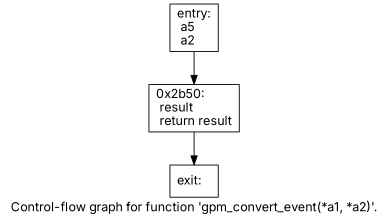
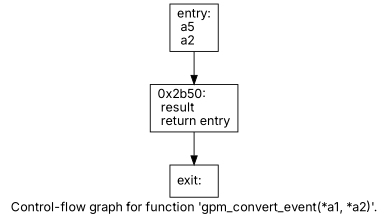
(194, 121) -> (194, 121)
